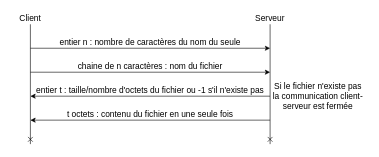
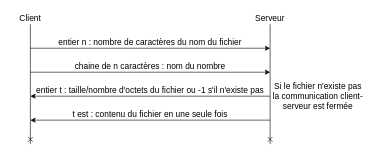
(150, 42) -> (150, 42)
(150, 66) -> (150, 66)
(150, 114) -> (150, 114)
